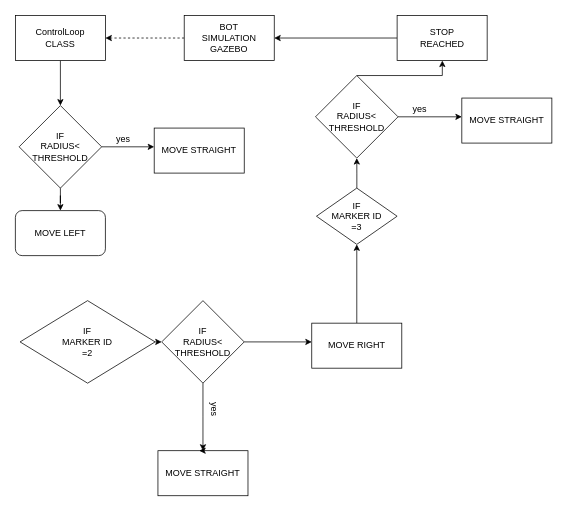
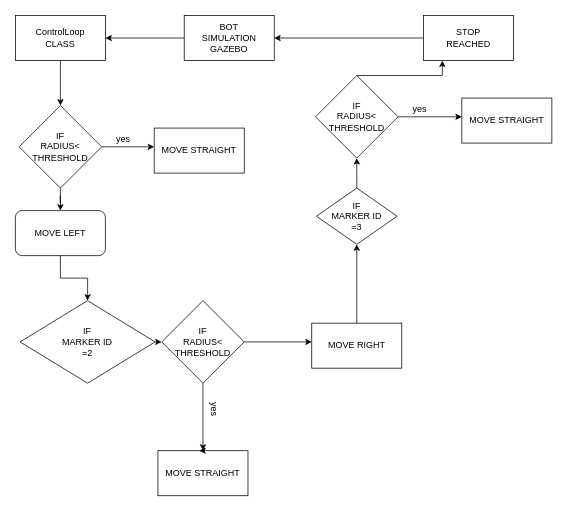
(147, 38) -> (147, 38)
(442, 38) -> (468, 38)
none -> (60, 268)
